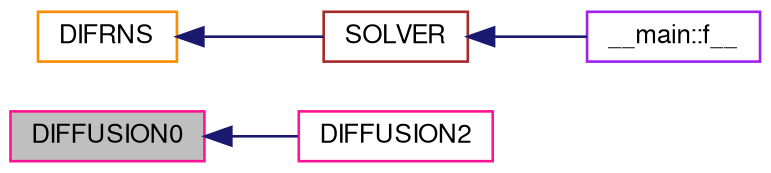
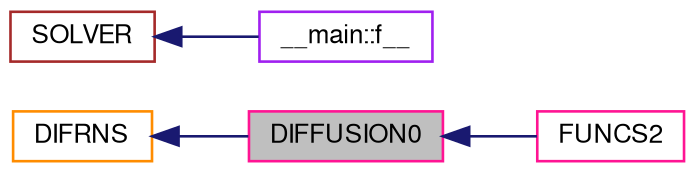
(264, 37) -> (214, 136)
(396, 136) -> (611, 136)
